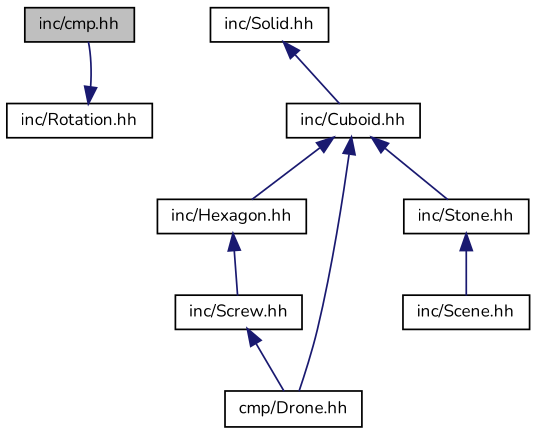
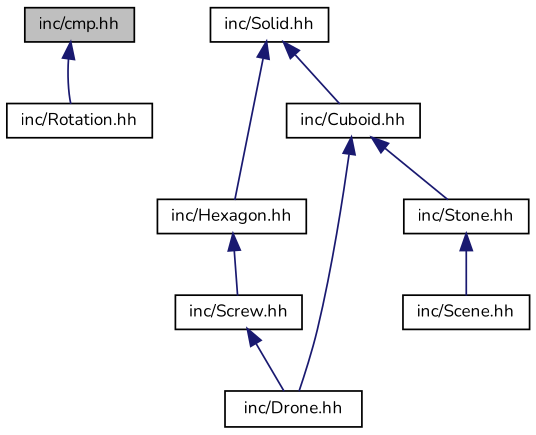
(91, 64) -> (68, 81)
(286, 174) -> (249, 129)
(293, 409) -> (293, 409)
